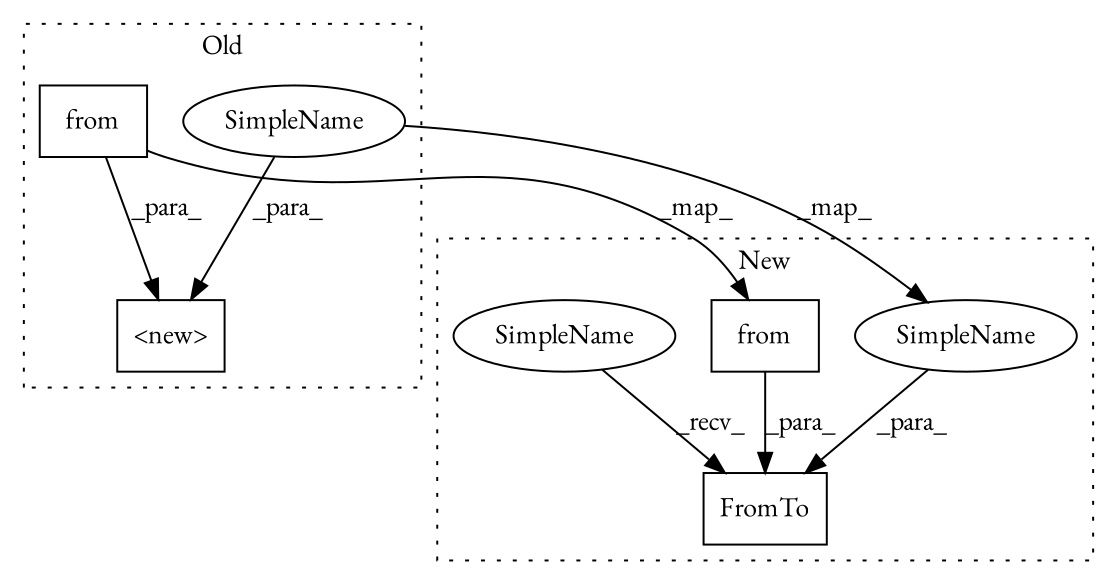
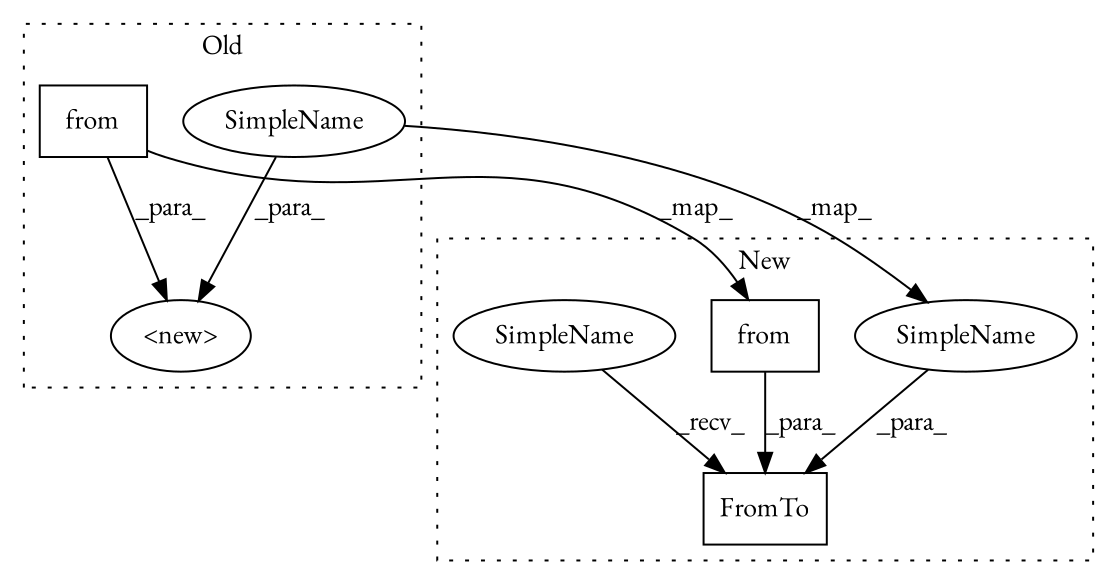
(171, 336) -> (181, 336)
